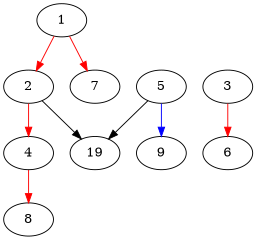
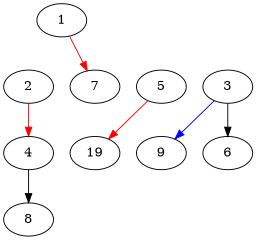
(47, 49) -> none
(161, 115) -> (198, 117)
(228, 115) -> (228, 115)
(58, 117) -> none
(132, 117) -> (132, 117)
(29, 182) -> (29, 182)
